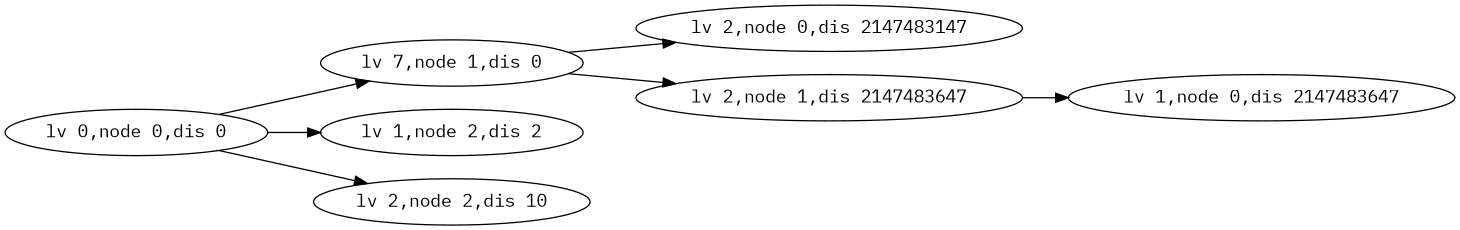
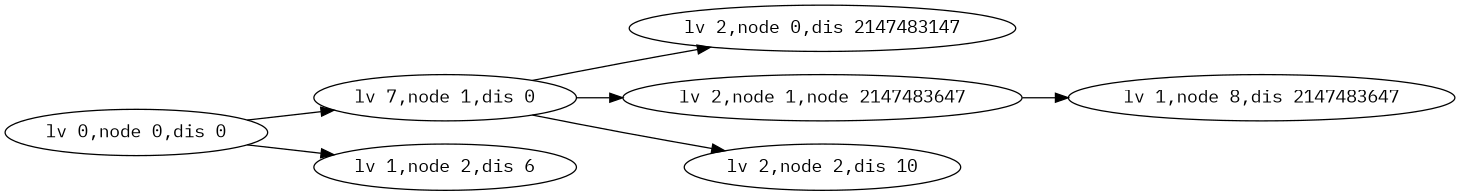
(829, 98) -> (822, 98)
(1262, 98) -> (1262, 98)
(452, 132) -> (445, 167)
(287, 166) -> (622, 132)
